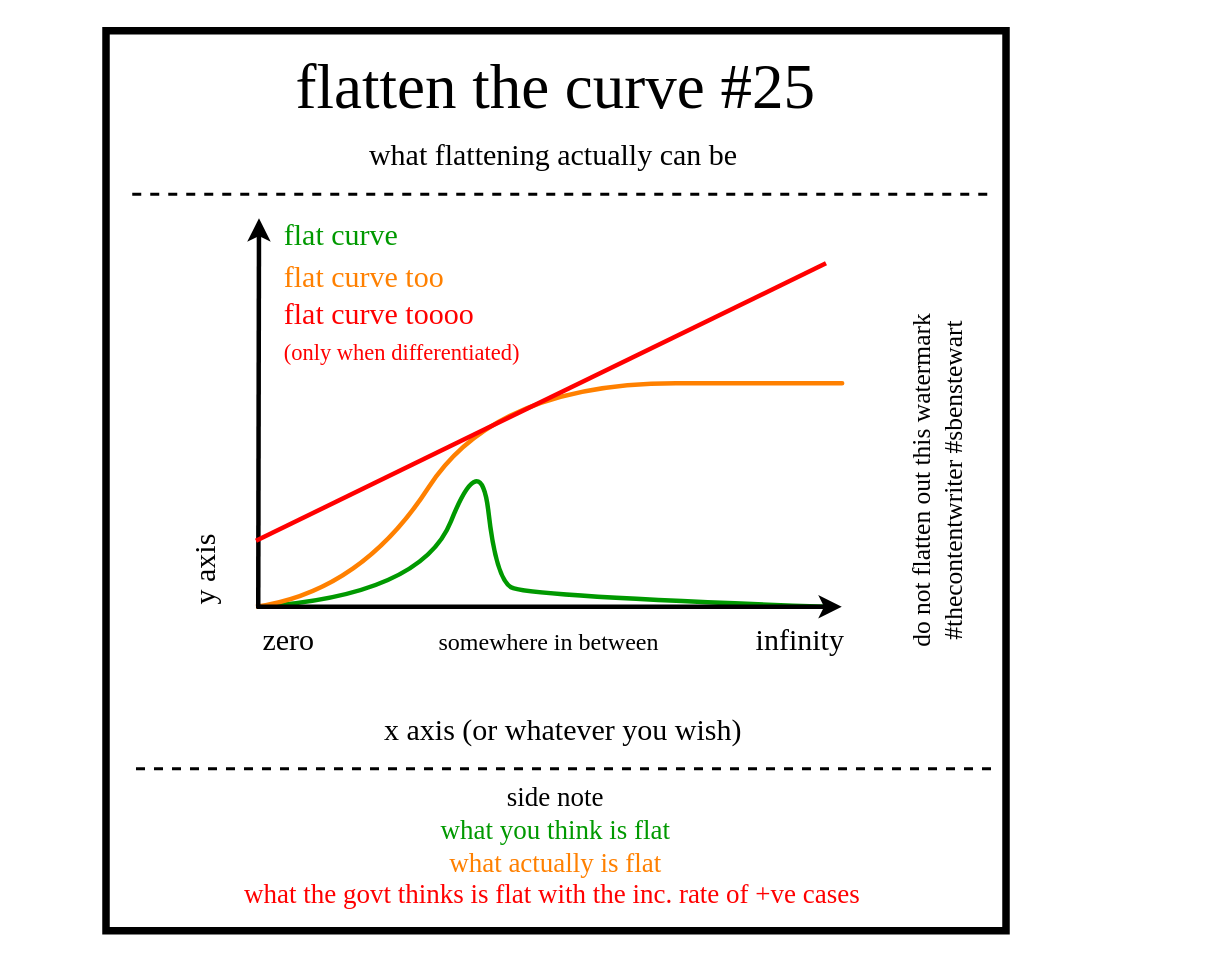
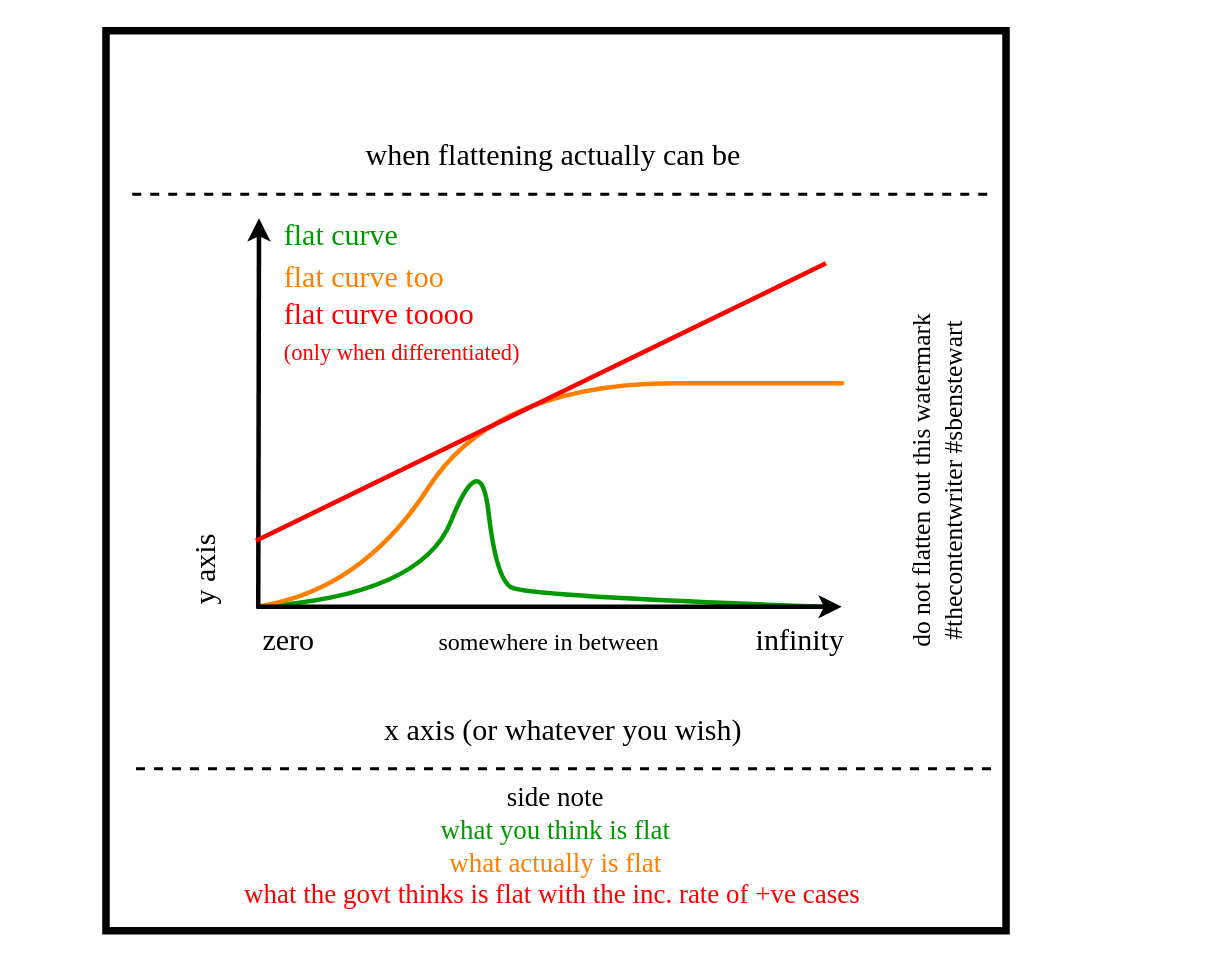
(556, 88) -> none
(554, 154) -> (554, 154)
